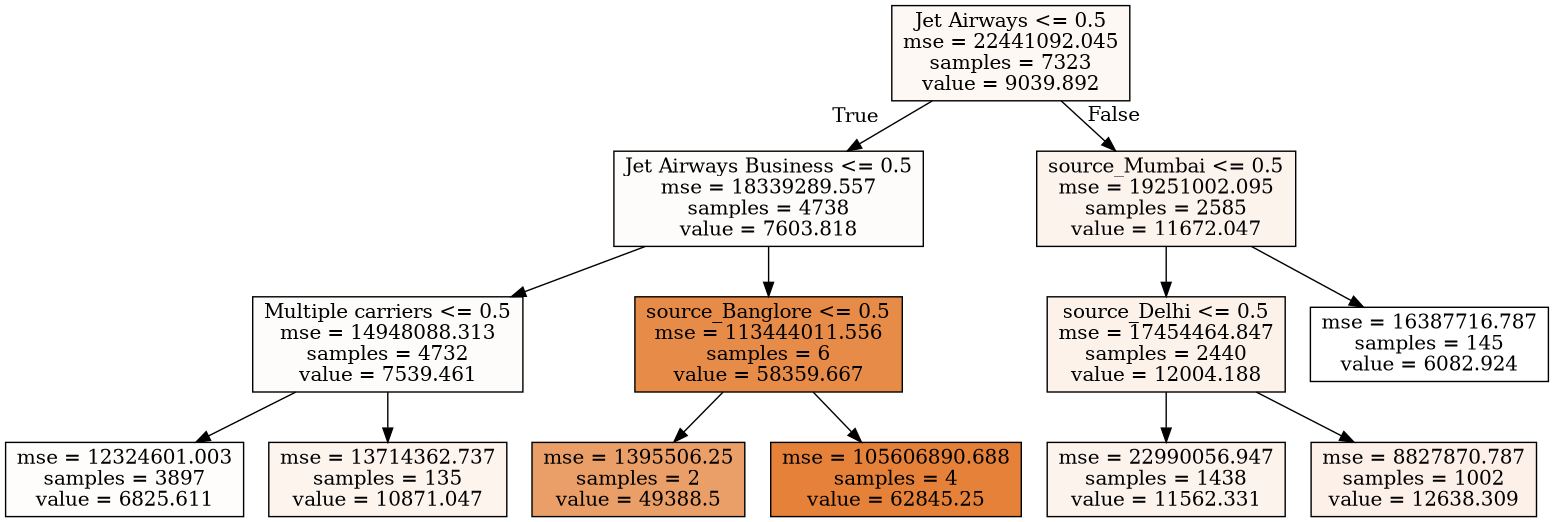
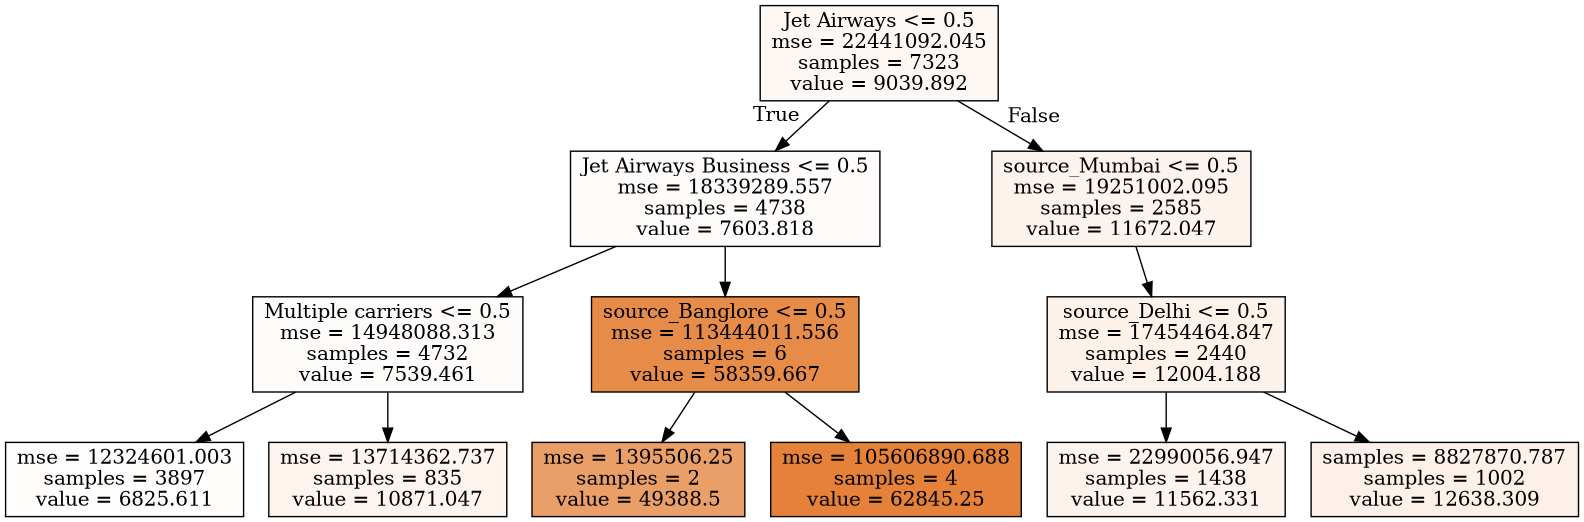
(1429, 344) -> none
(388, 479) -> (388, 479)
(1424, 479) -> (1445, 479)
